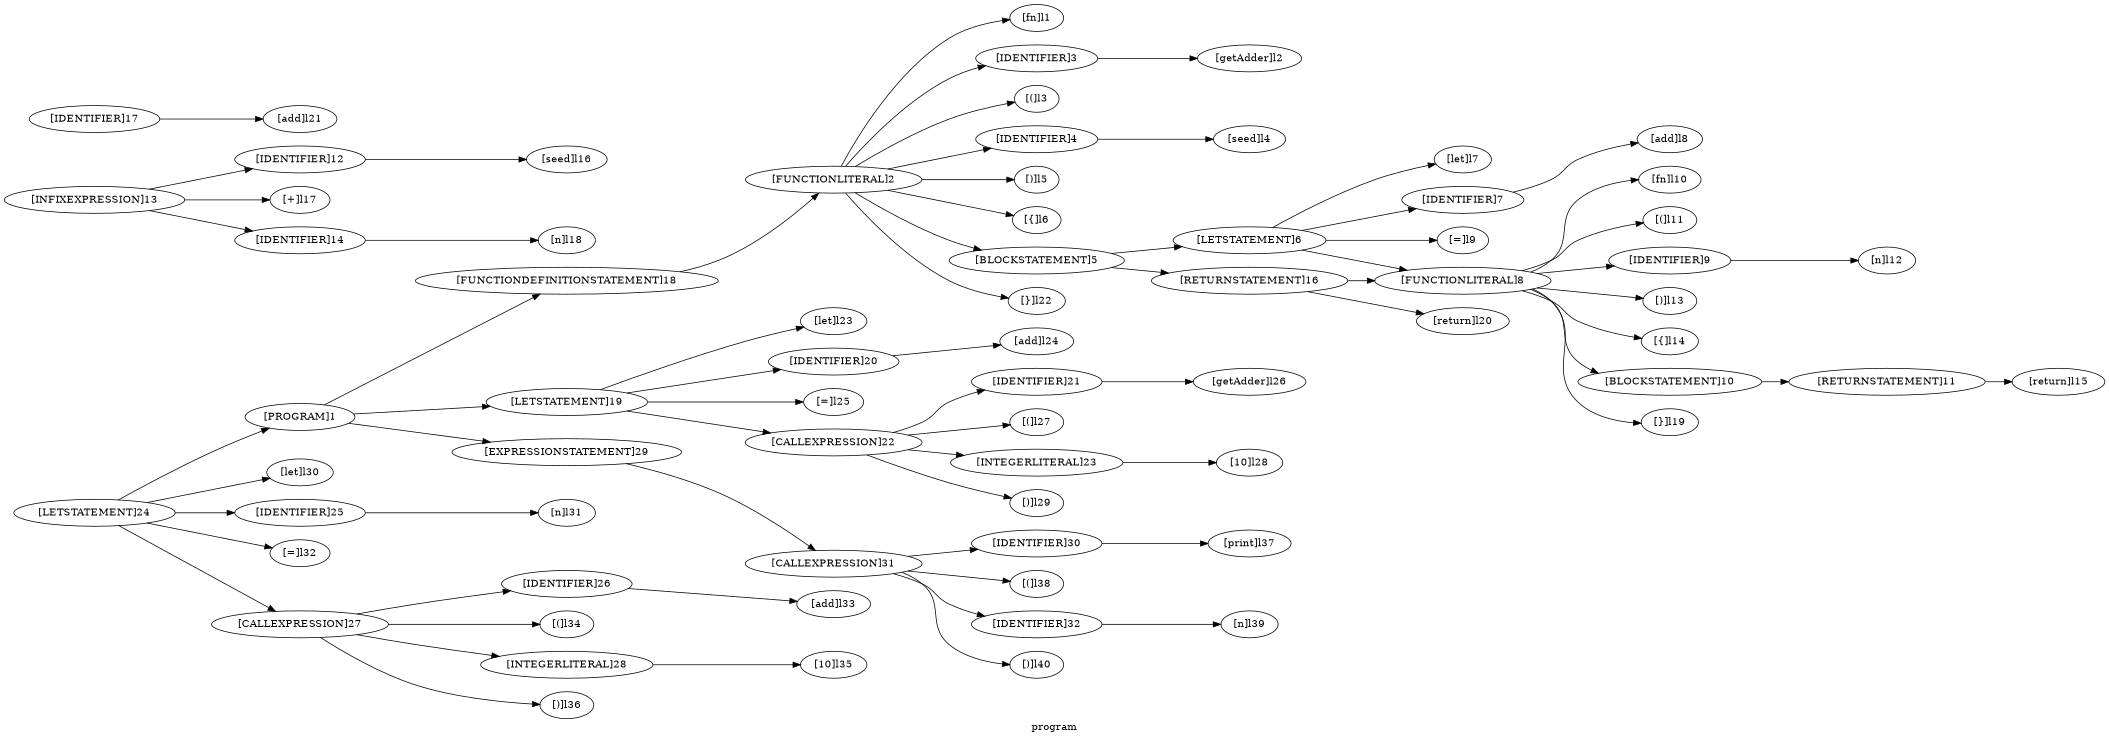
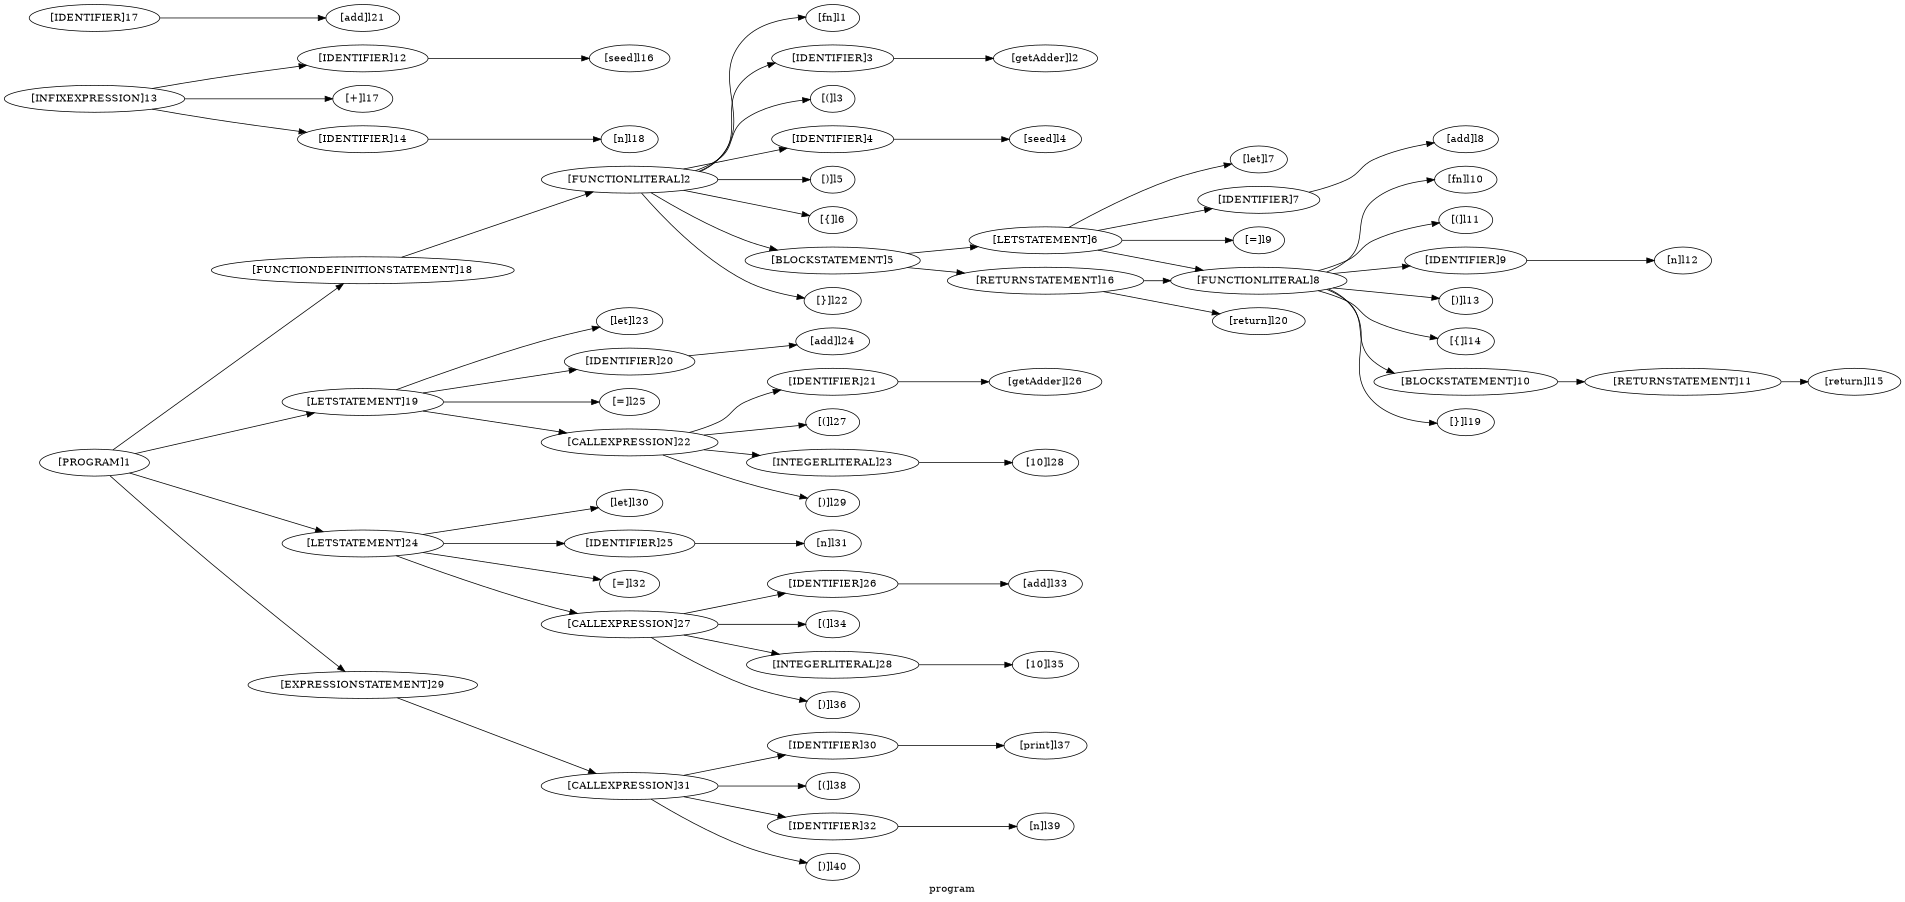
(189, 463) -> (223, 501)
